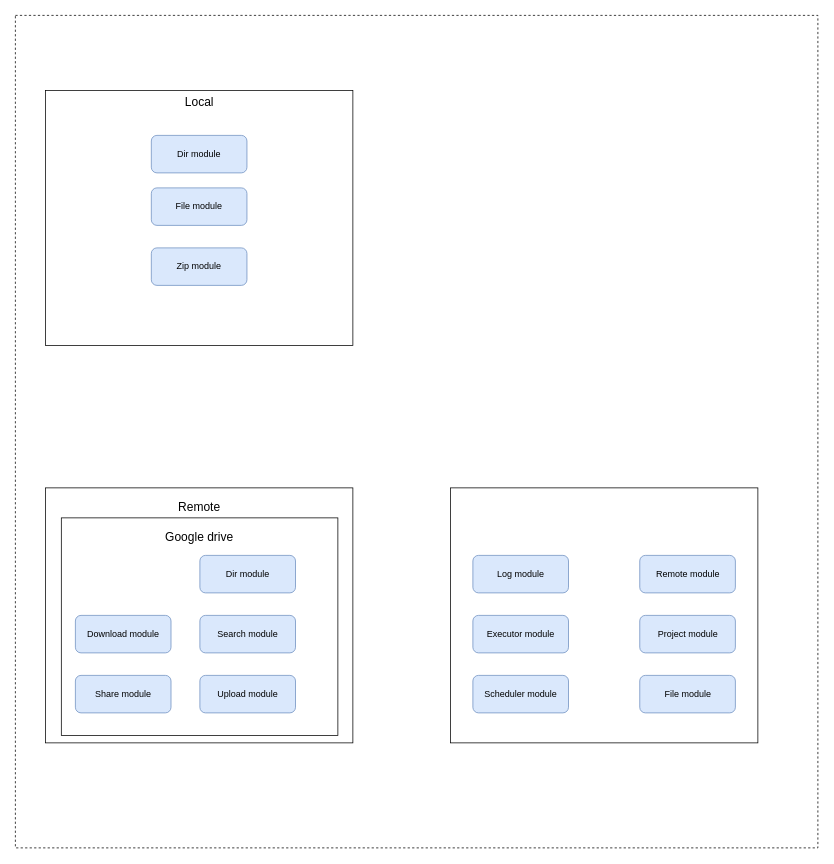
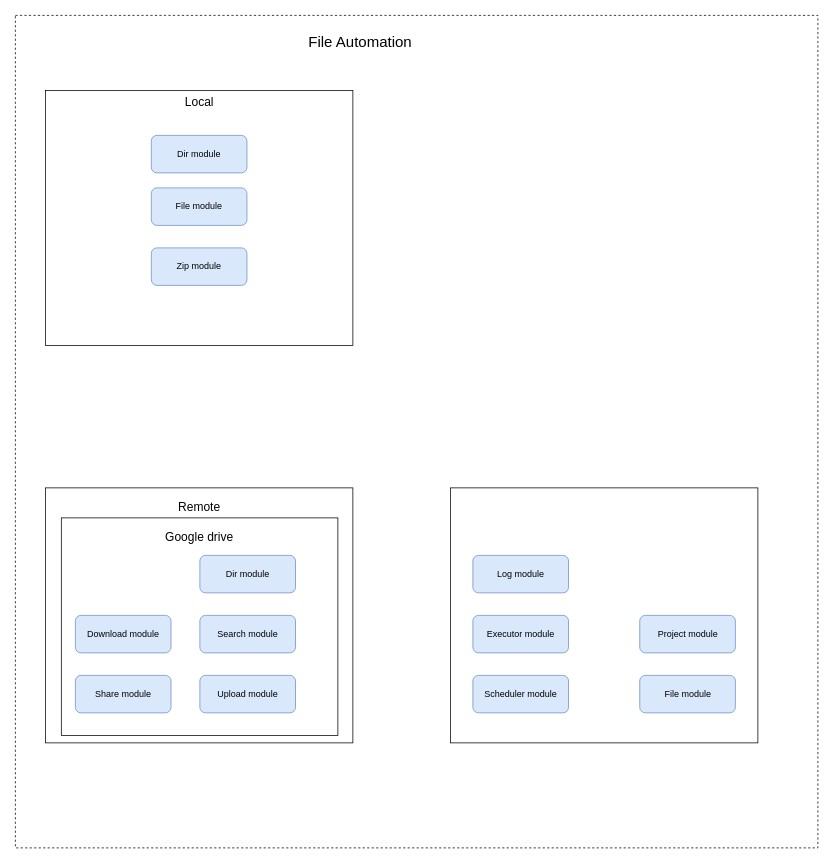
none -> (360, 42)
(688, 574) -> none
